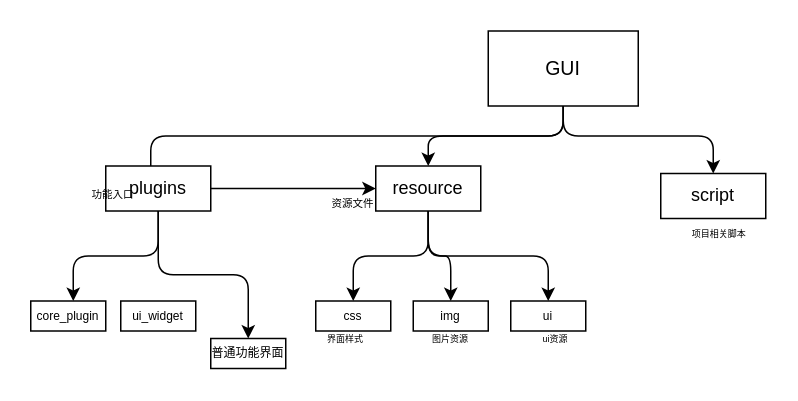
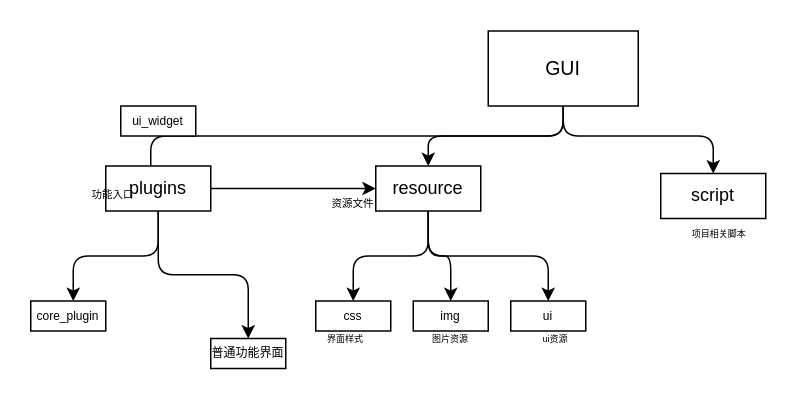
(158, 316) -> (158, 121)
